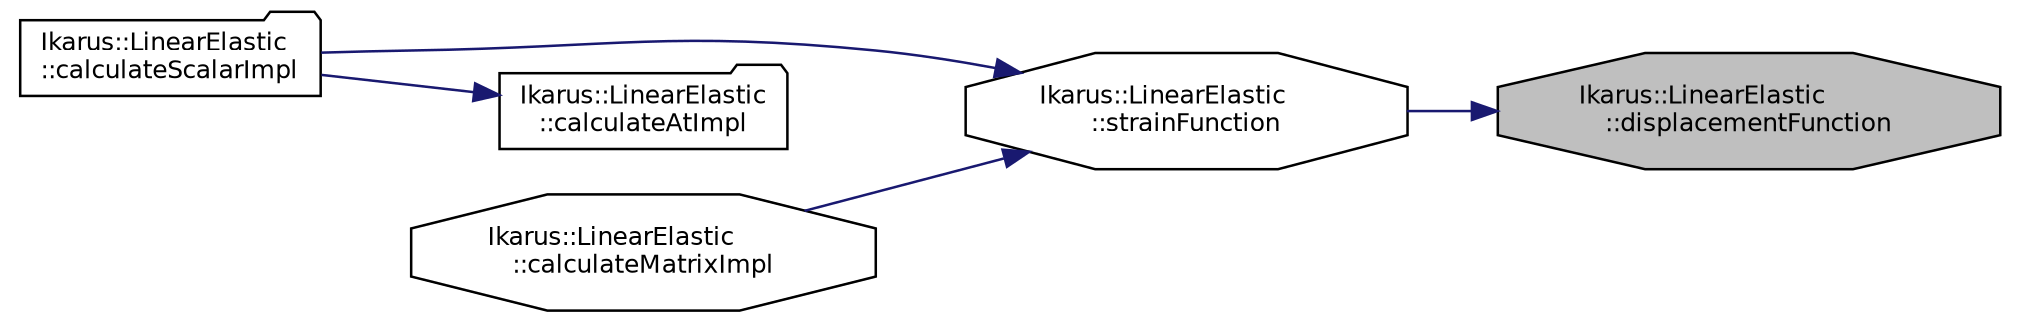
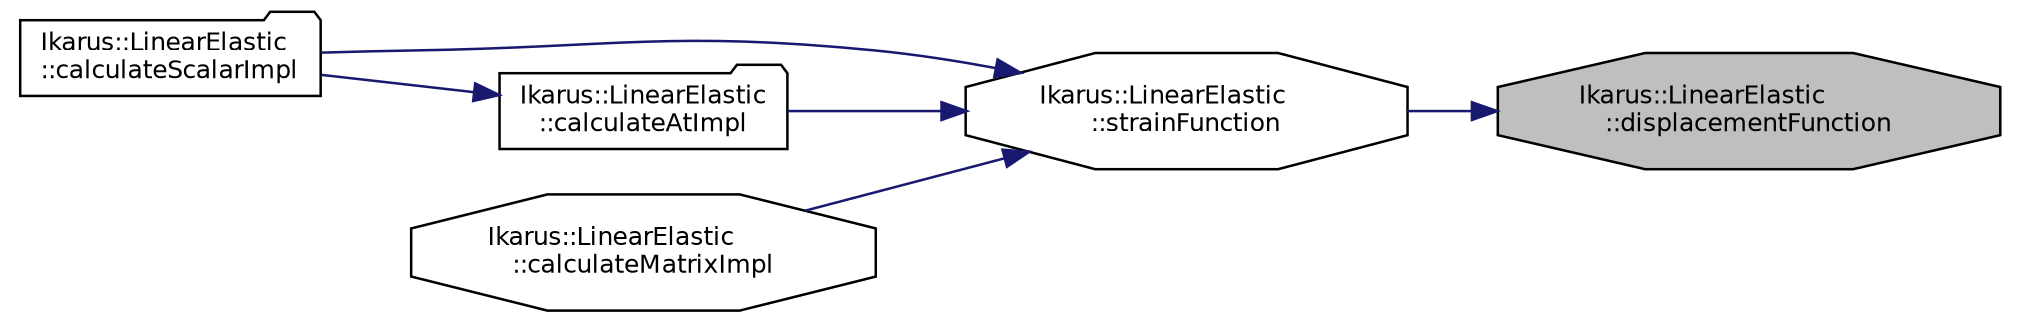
none -> (864, 111)
